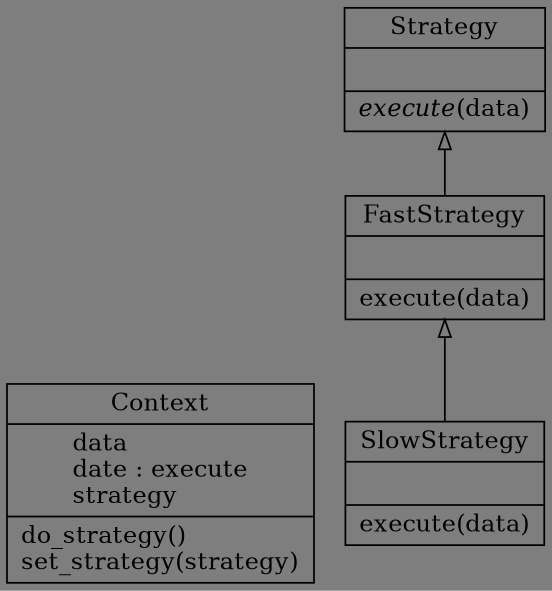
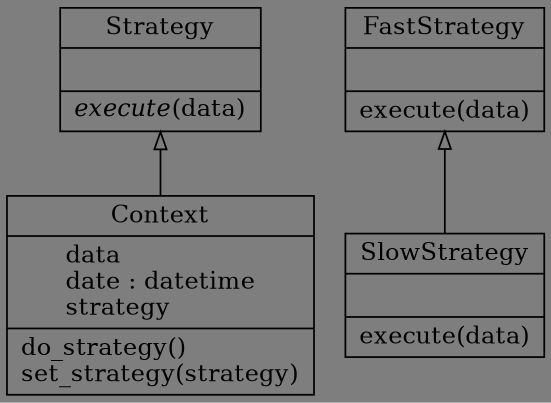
(445, 173) -> (160, 172)
(160, 469) -> (160, 281)
